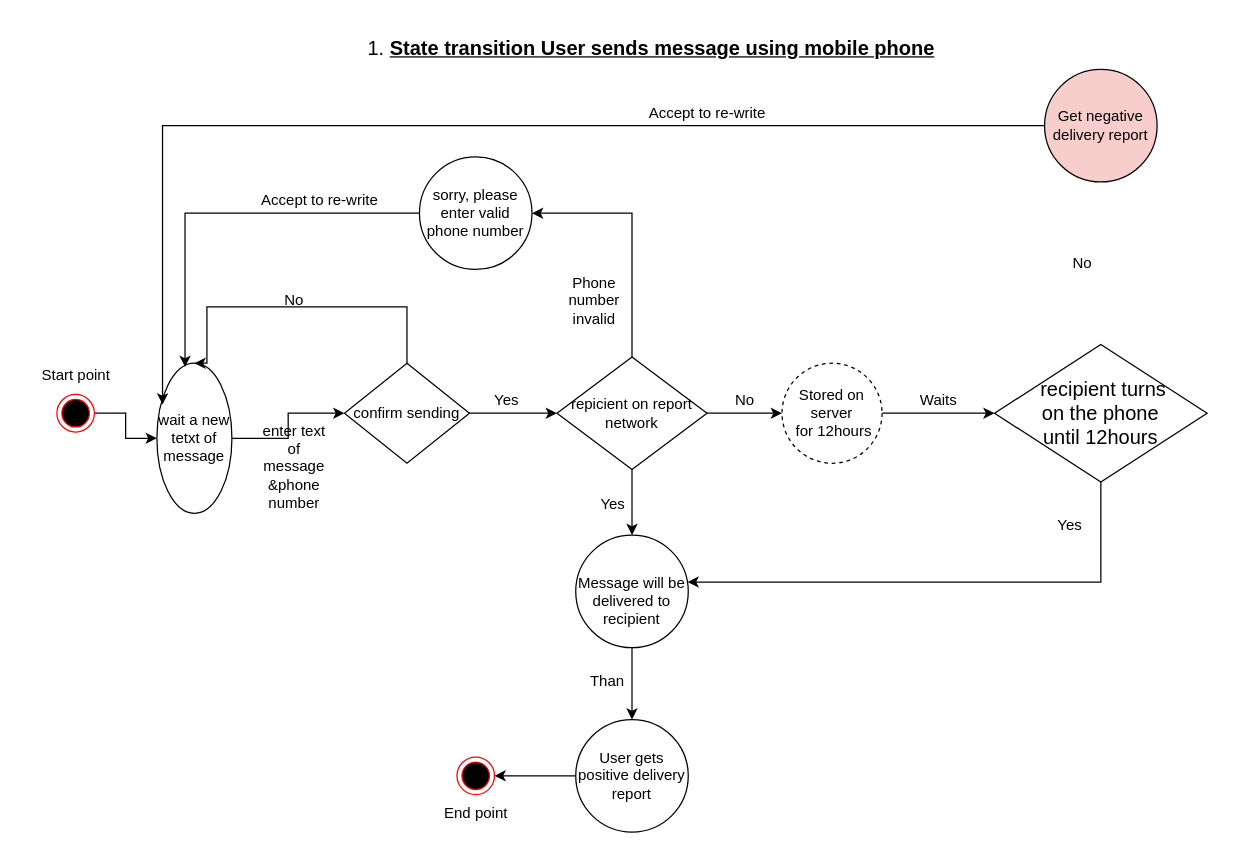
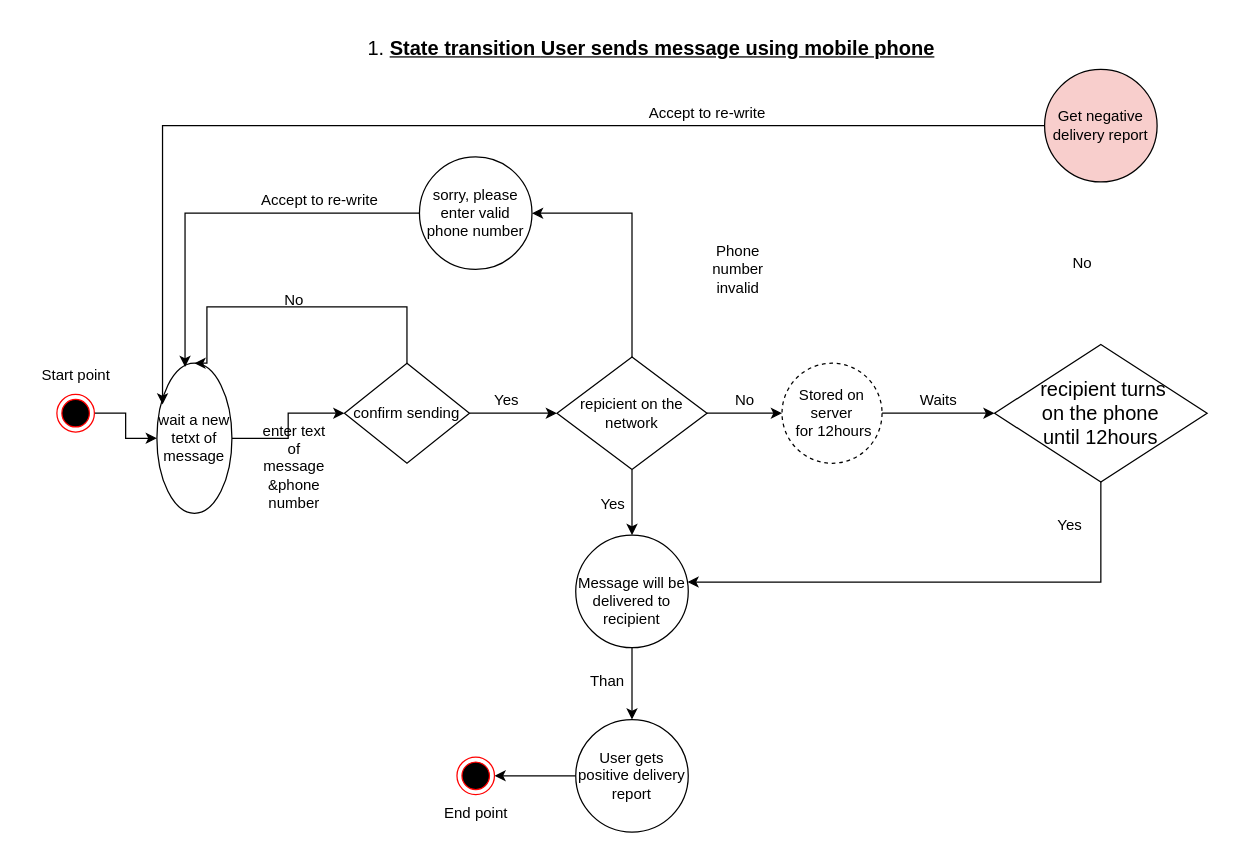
(594, 301) -> (738, 269)
(632, 413) -> (632, 413)
